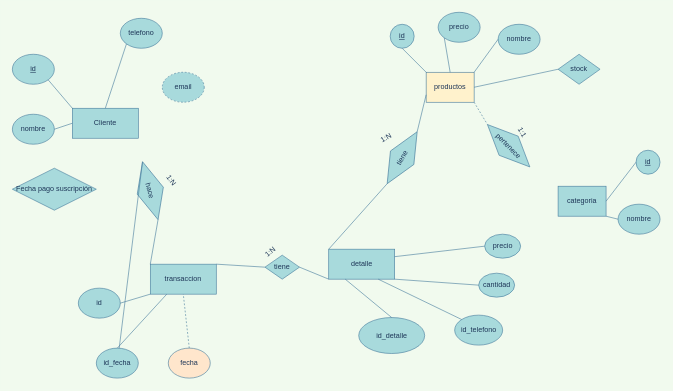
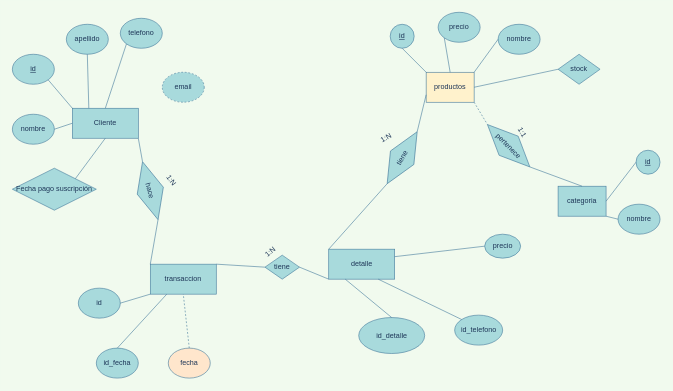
none -> (87, 39)
none -> (88, 81)
none -> (90, 159)
none -> (556, 176)
(130, 263) -> (141, 151)
(437, 282) -> none
(497, 285) -> none
